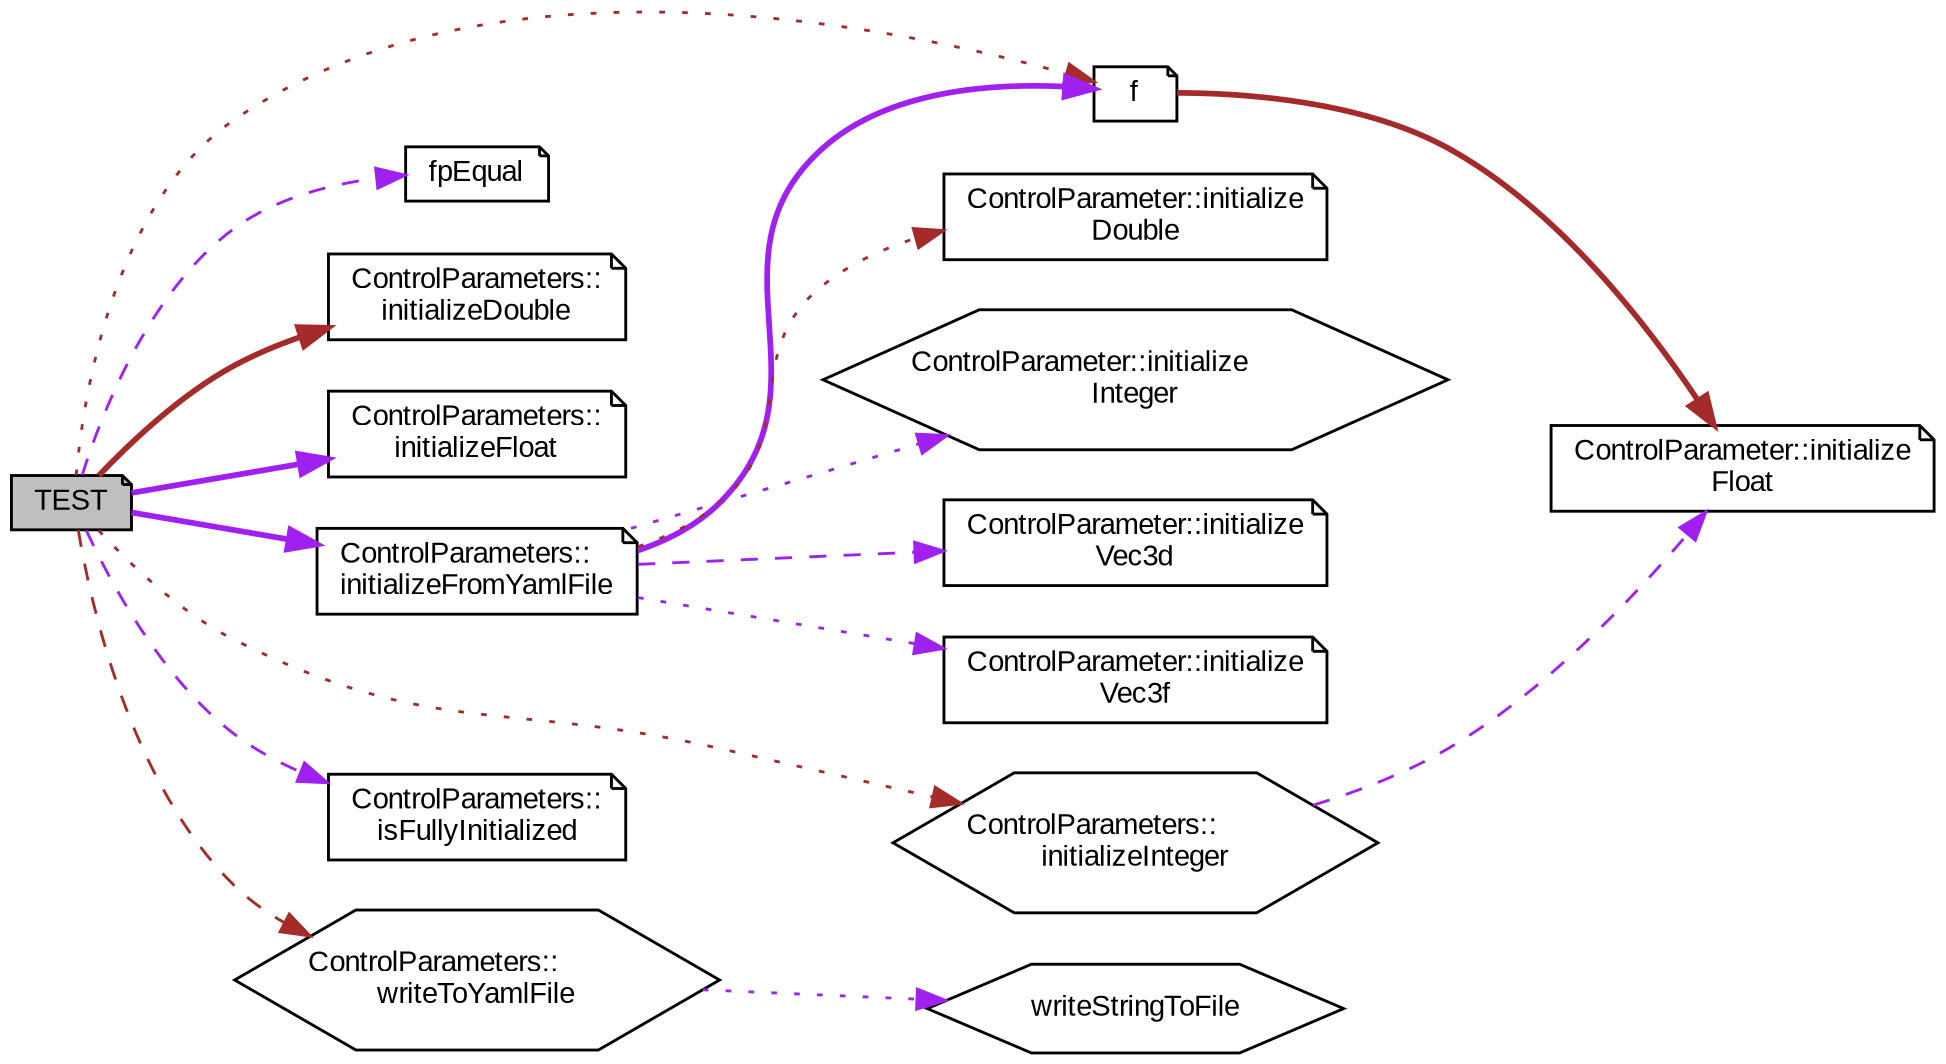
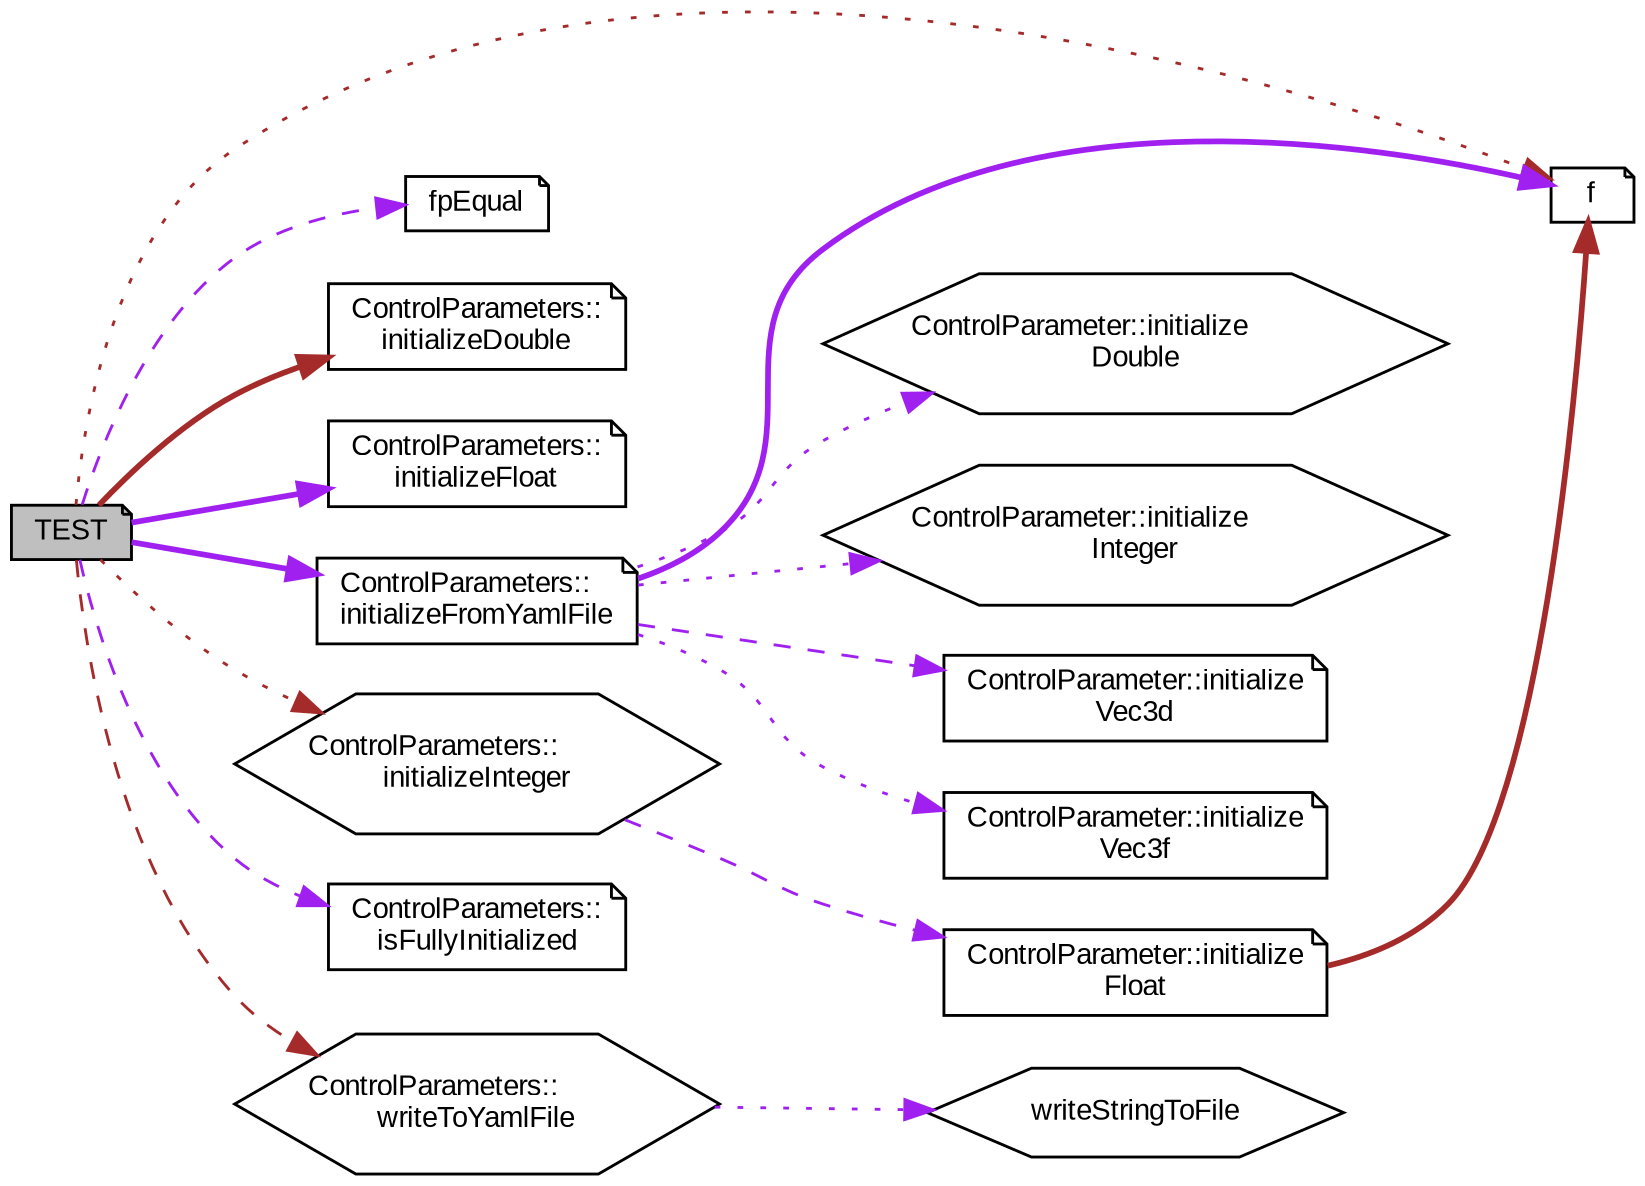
(1482, 169) -> (1537, 653)
(1135, 217) -> (1135, 344)
(790, 325) -> (772, 486)
